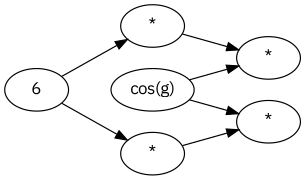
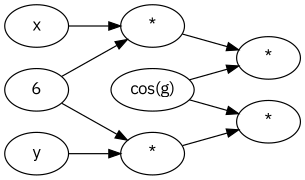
none -> (37, 26)
none -> (37, 154)
